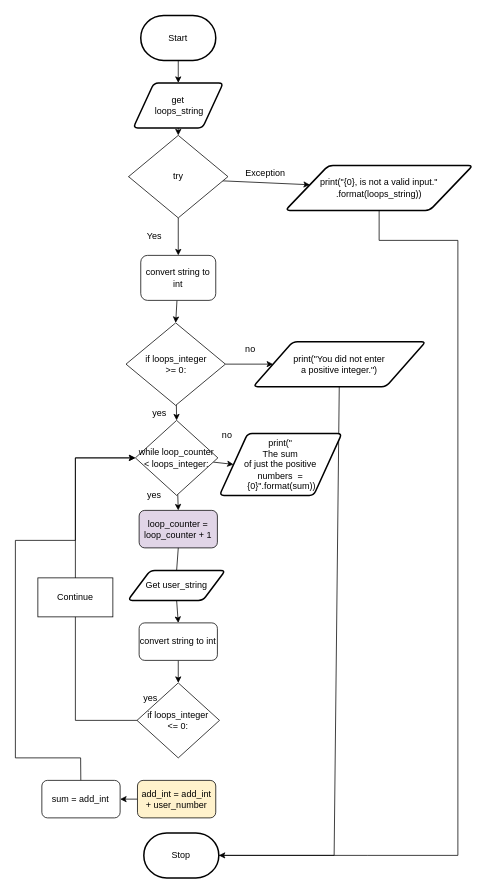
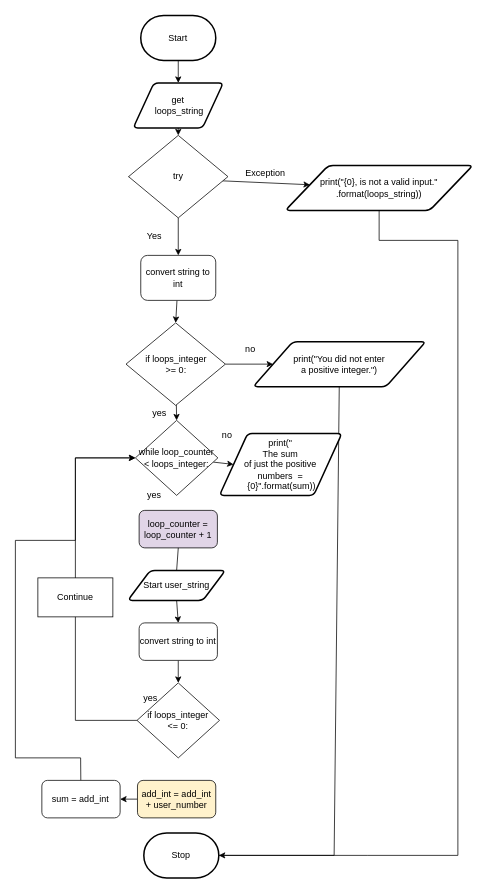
(178, 498) -> none
(177, 585) -> (177, 585)
